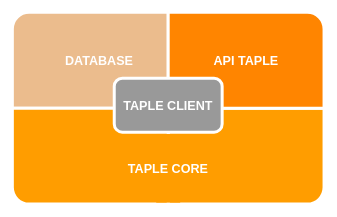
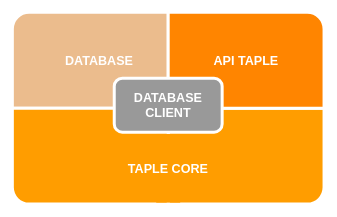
(168, 105) -> (168, 105)
